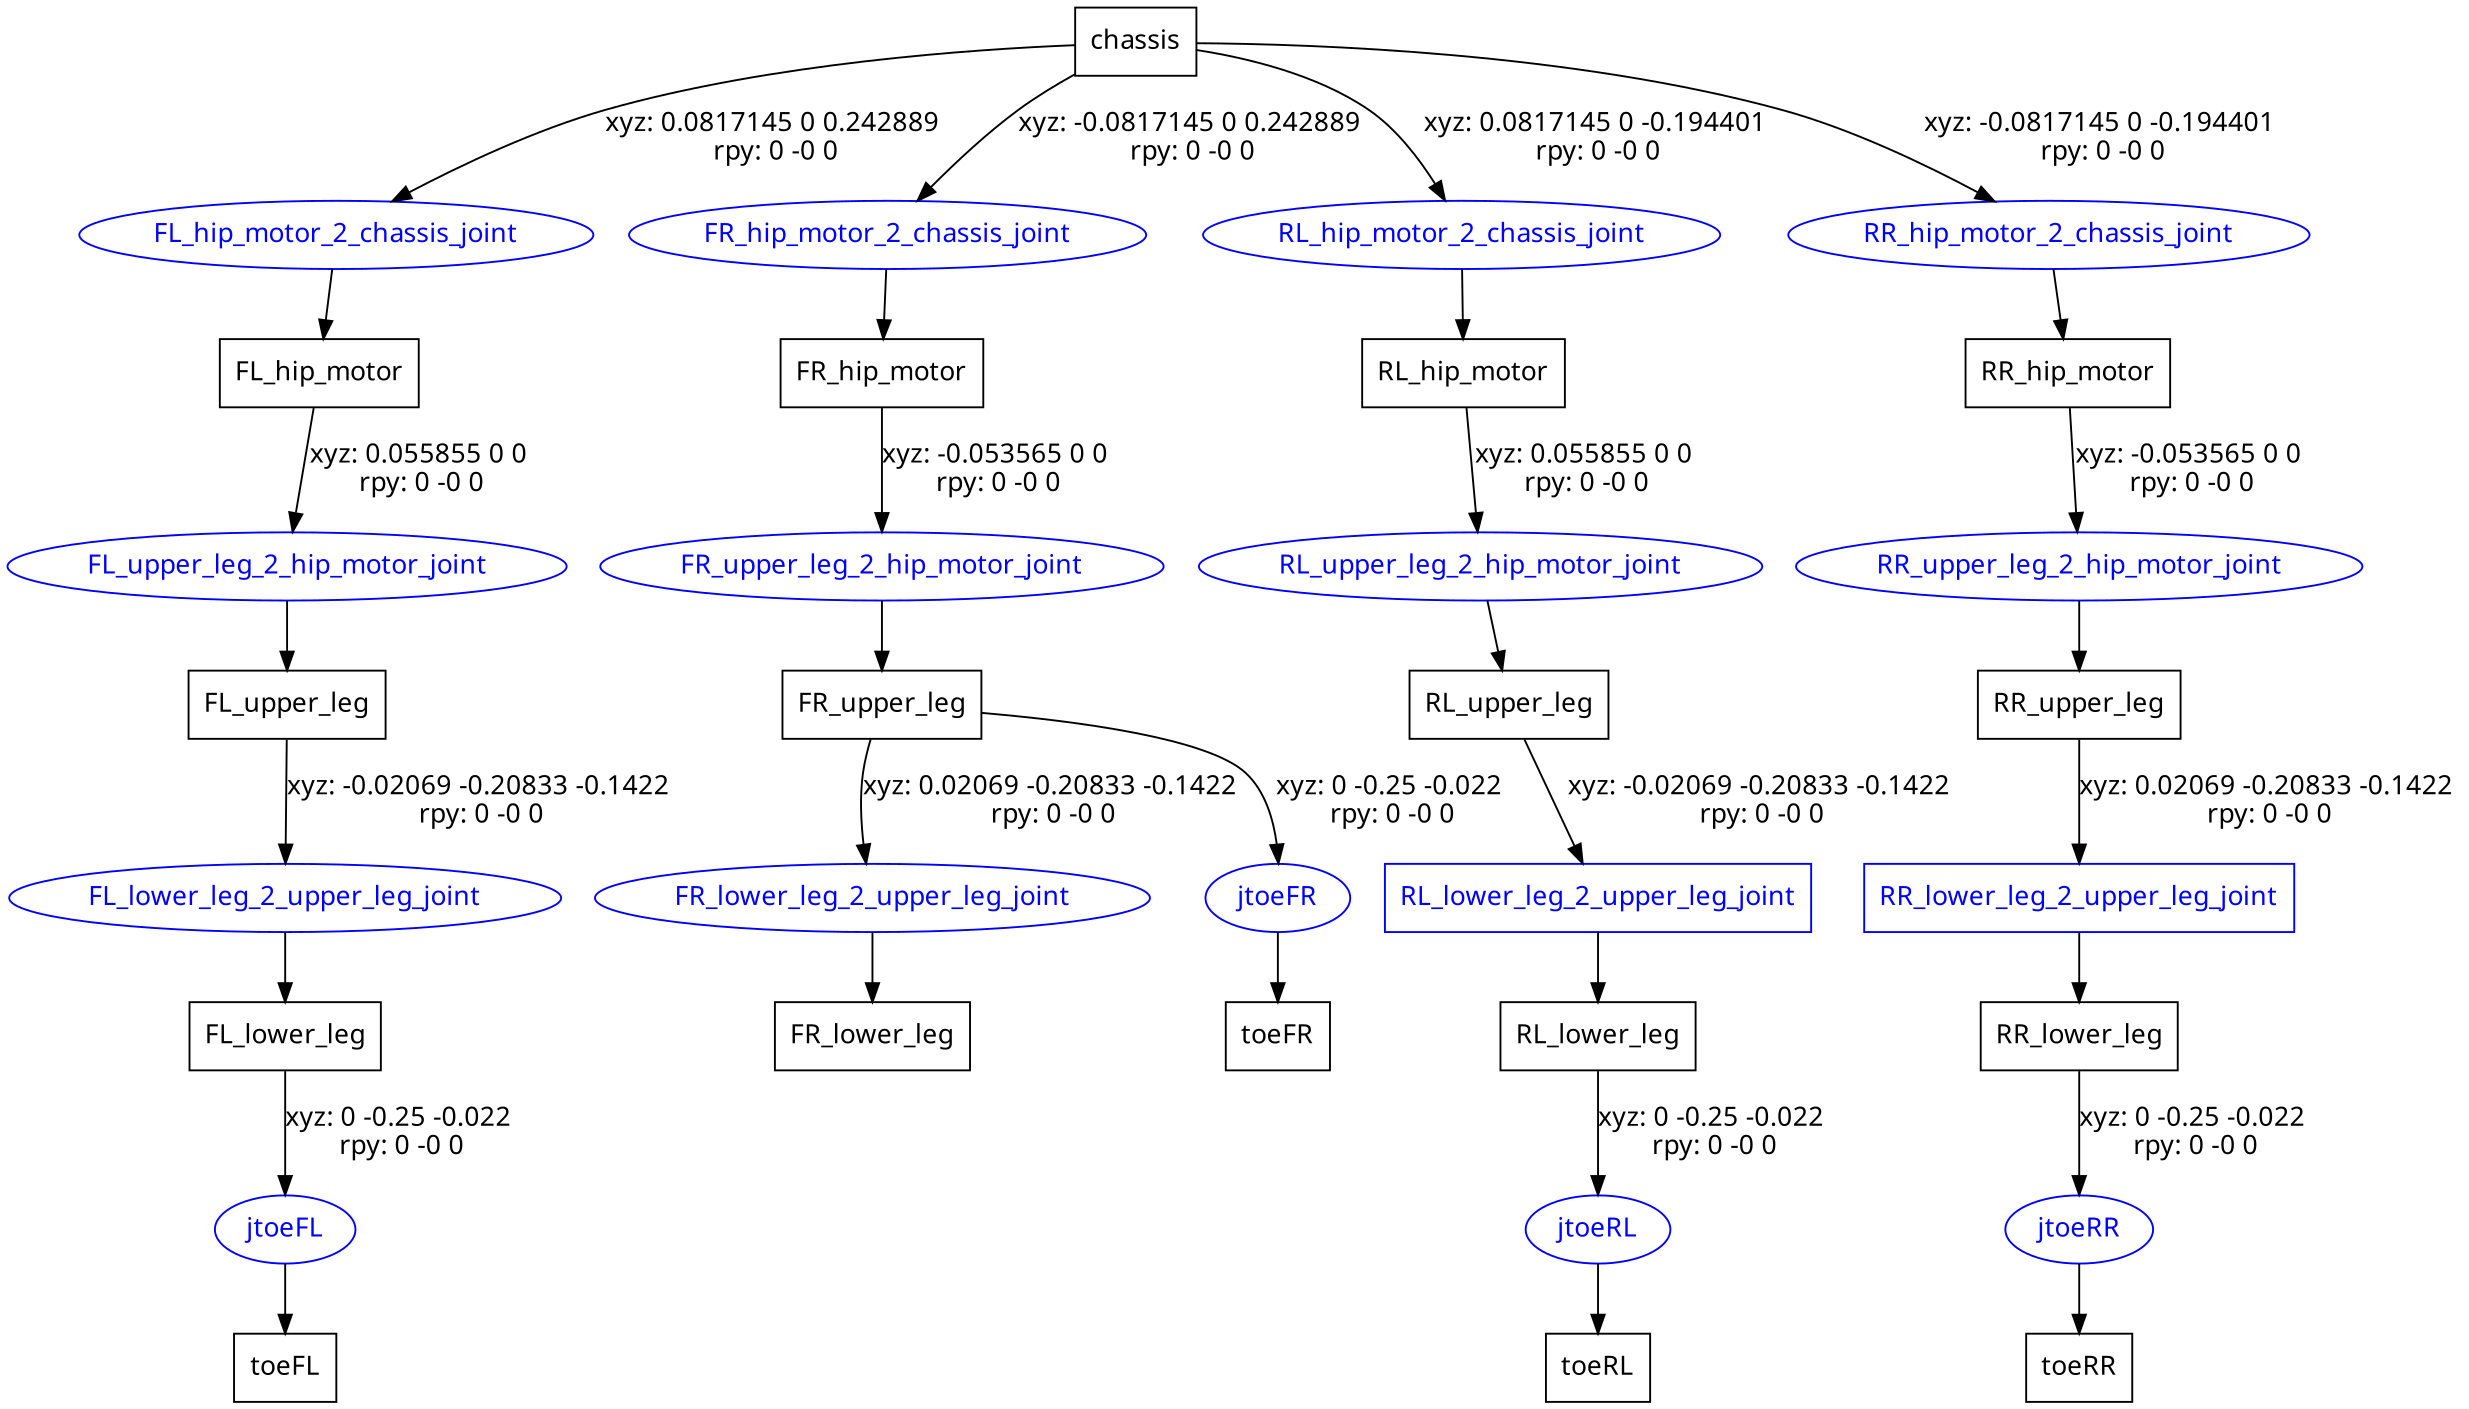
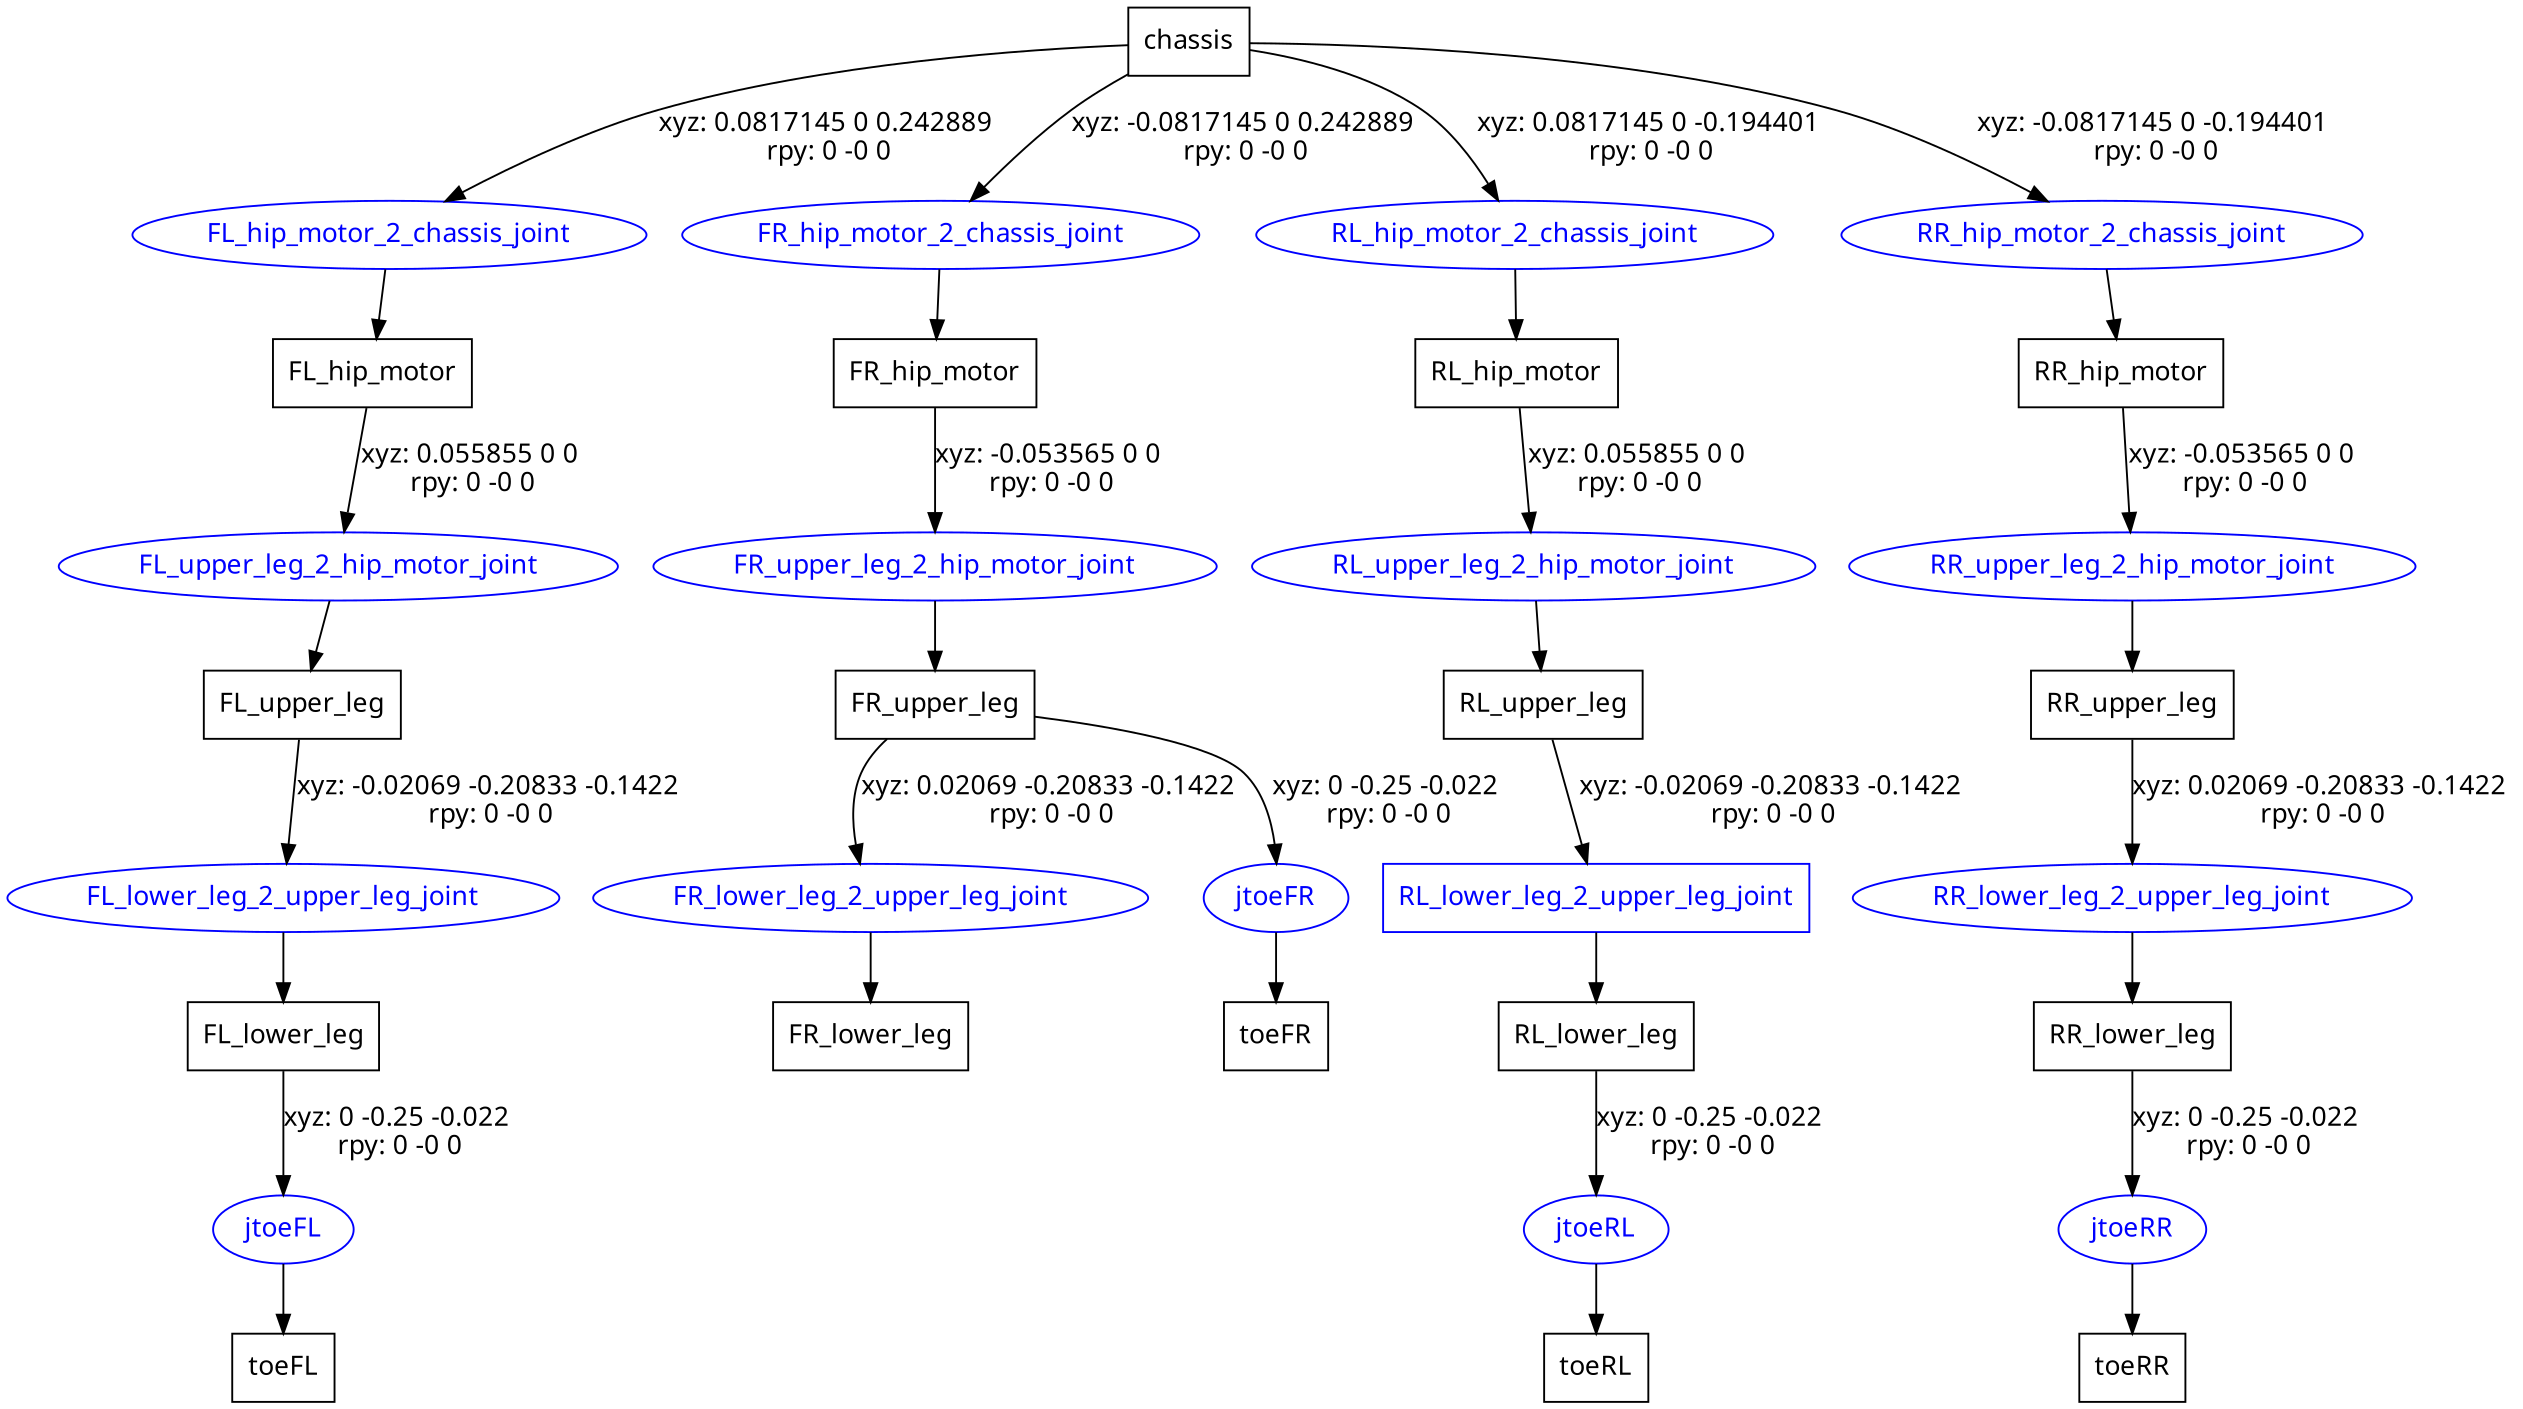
(2079, 898) -> (2132, 898)
